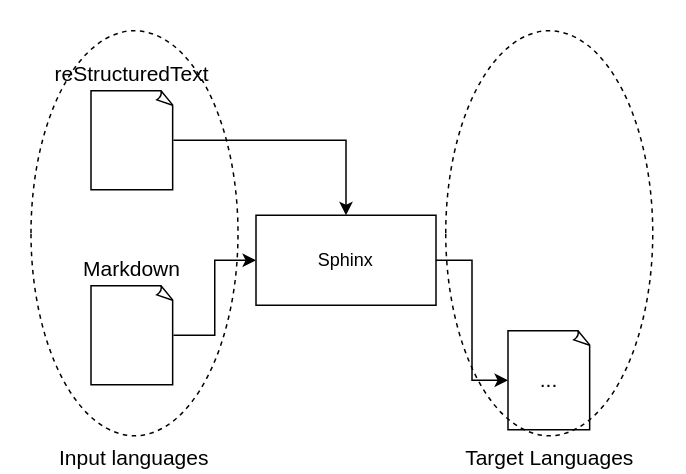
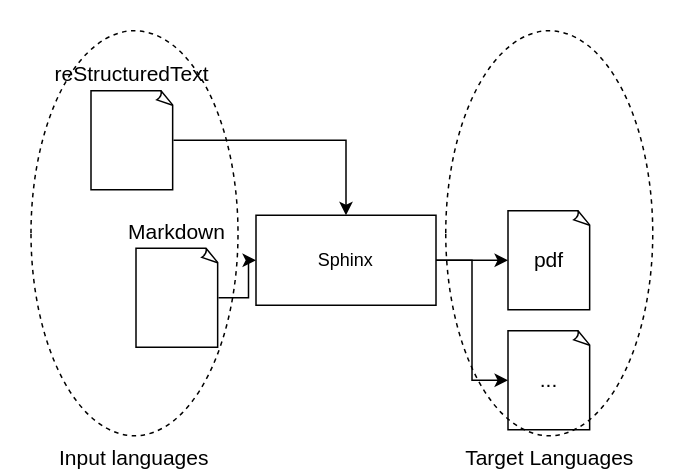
none -> (486, 260)
none -> (549, 260)
(132, 335) -> (177, 298)
